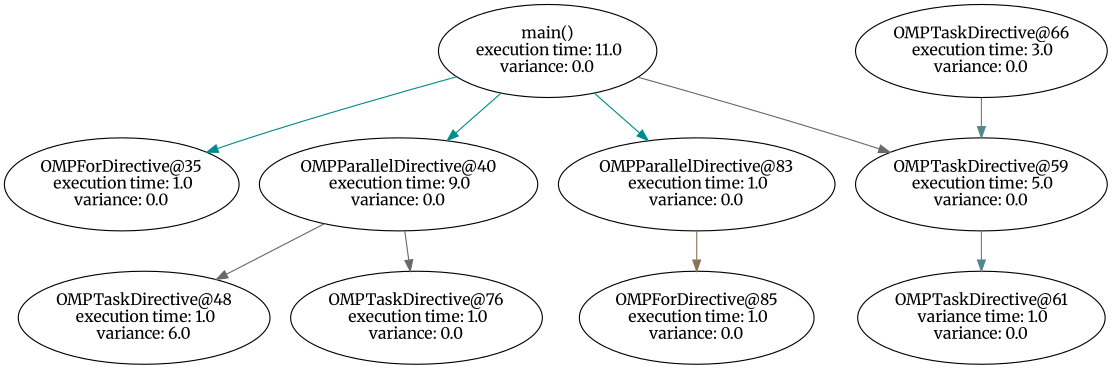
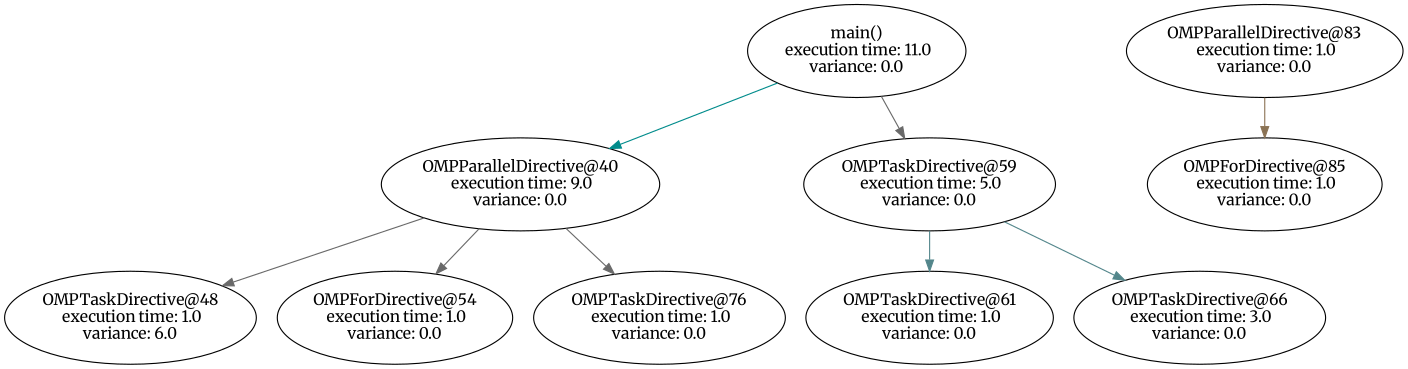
(981, 112) -> (1059, 249)
(617, 113) -> none
(122, 184) -> none
none -> (395, 318)
(981, 318) -> (930, 318)
